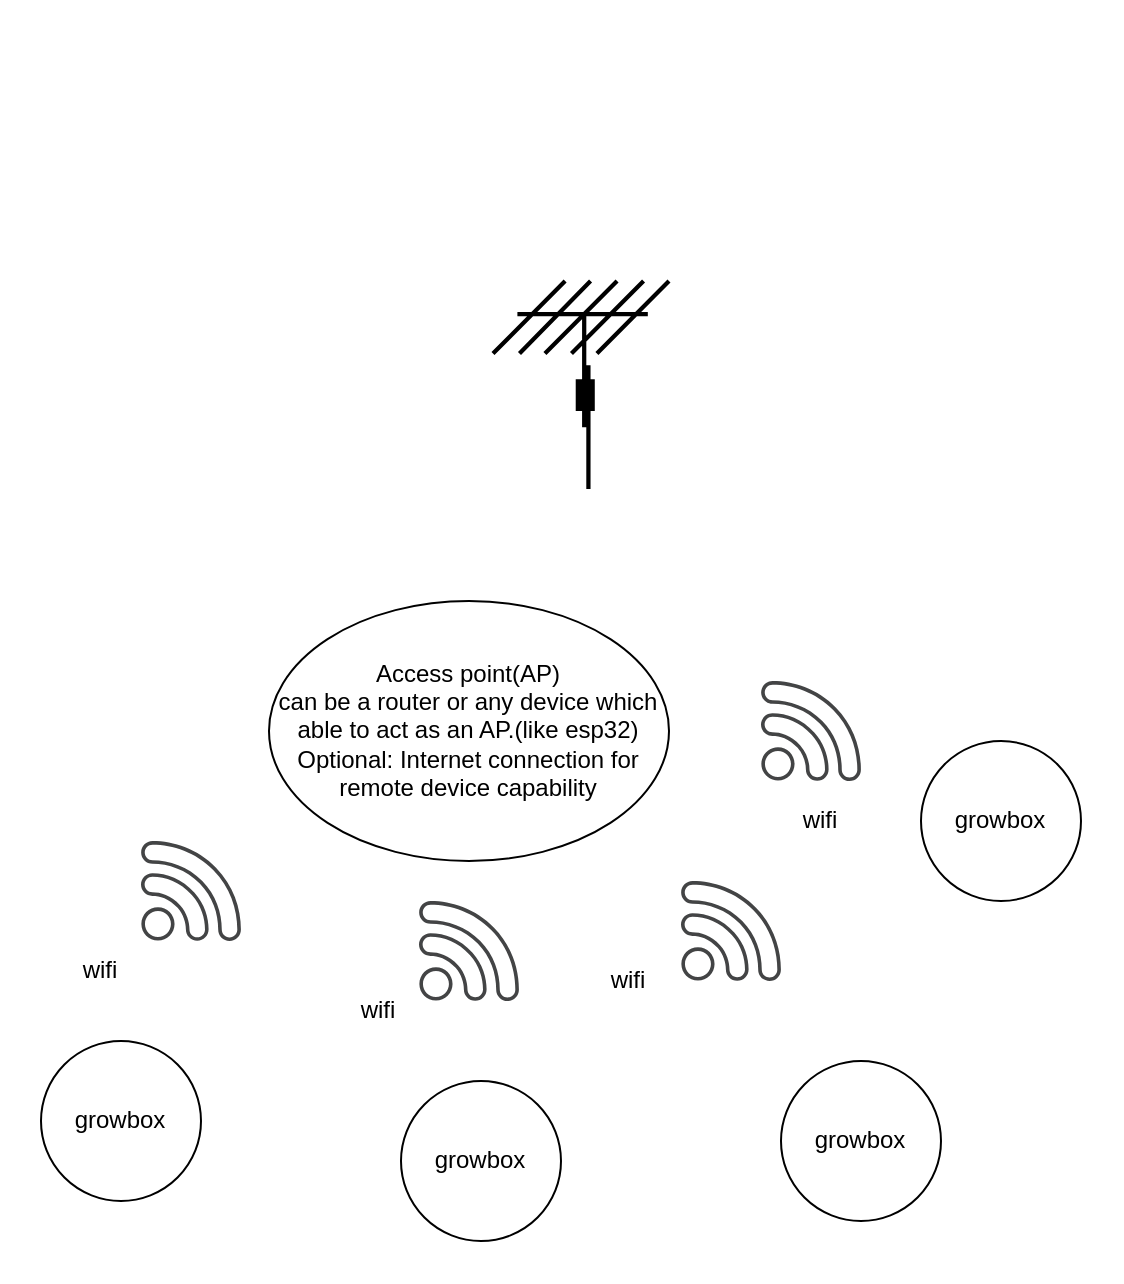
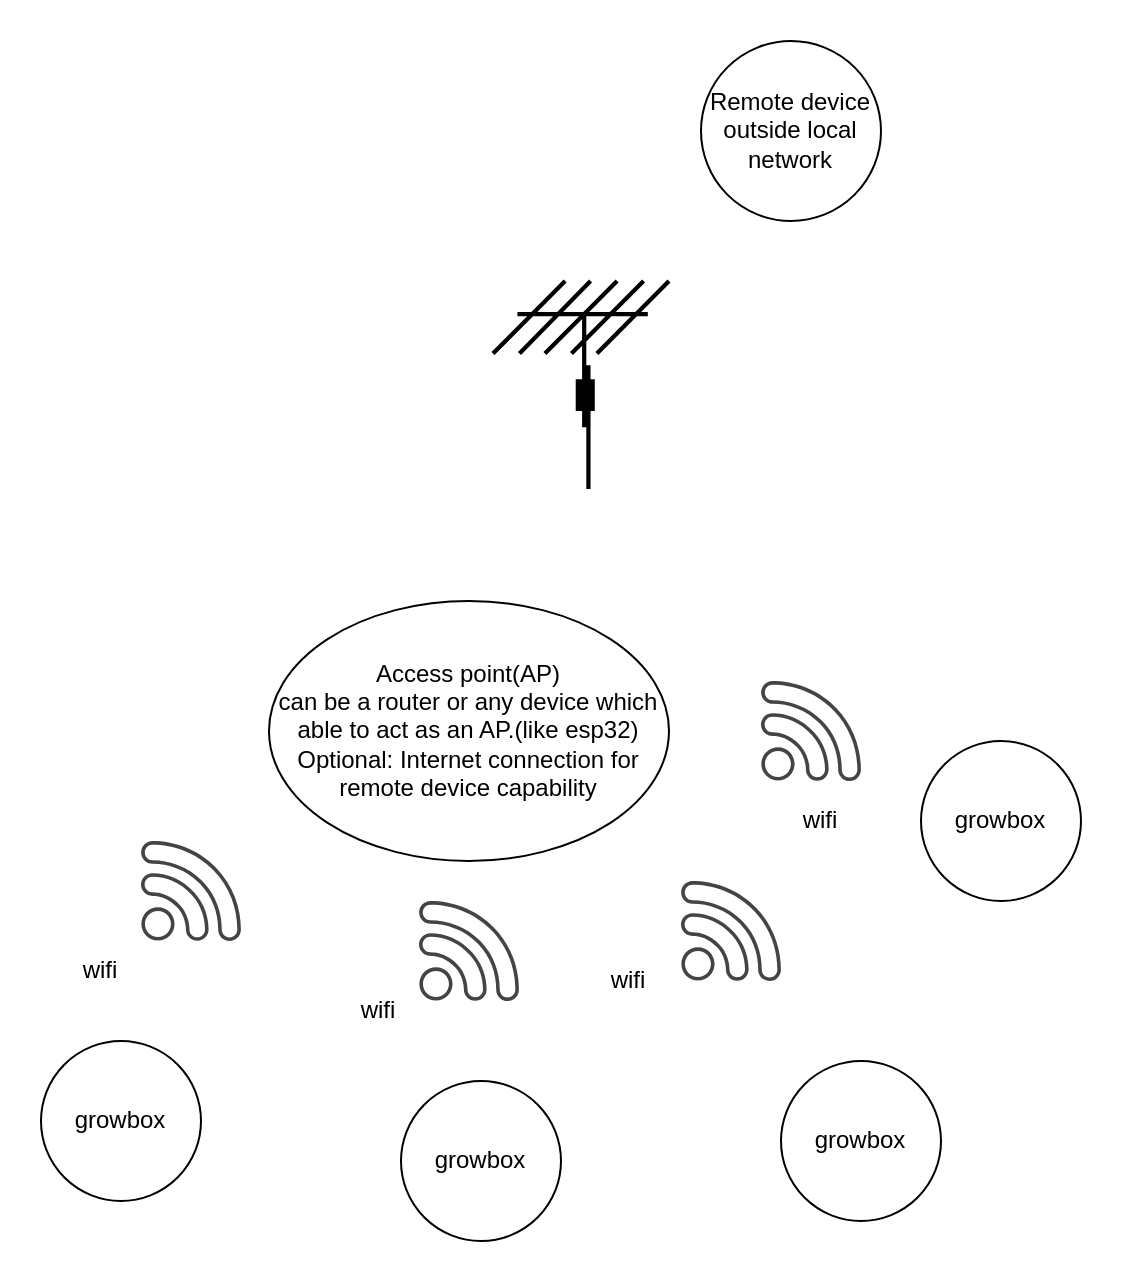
none -> (791, 131)
